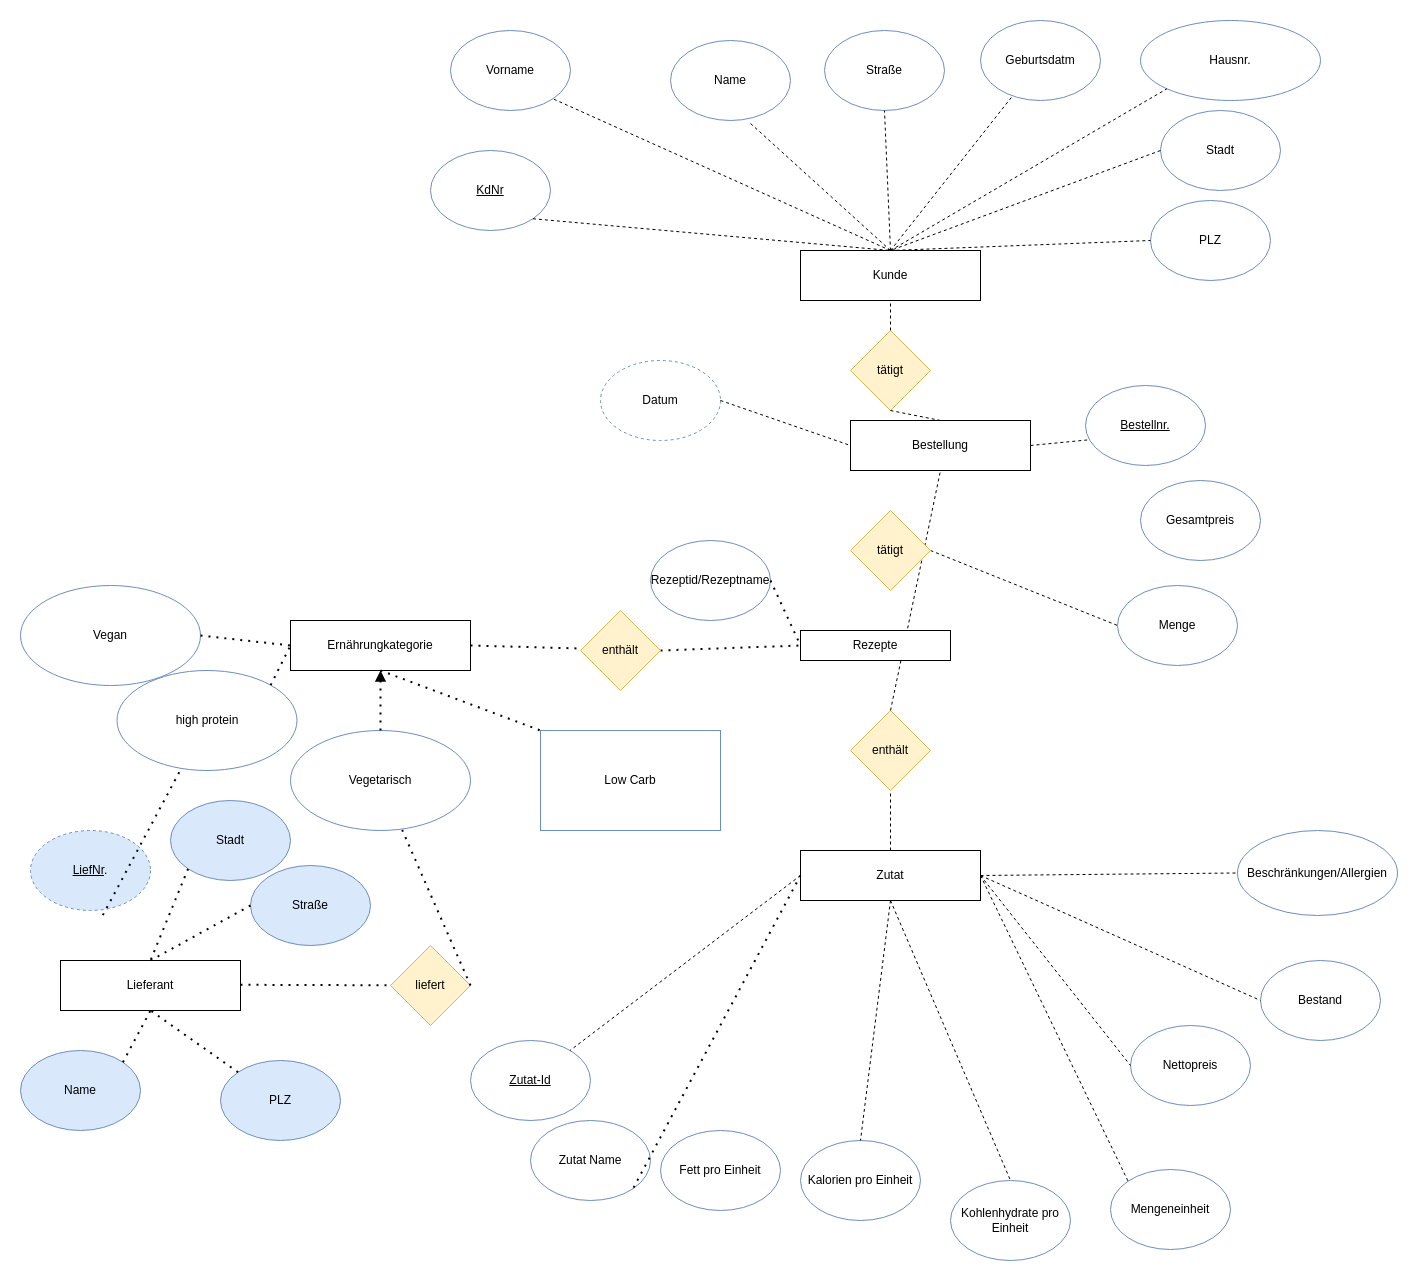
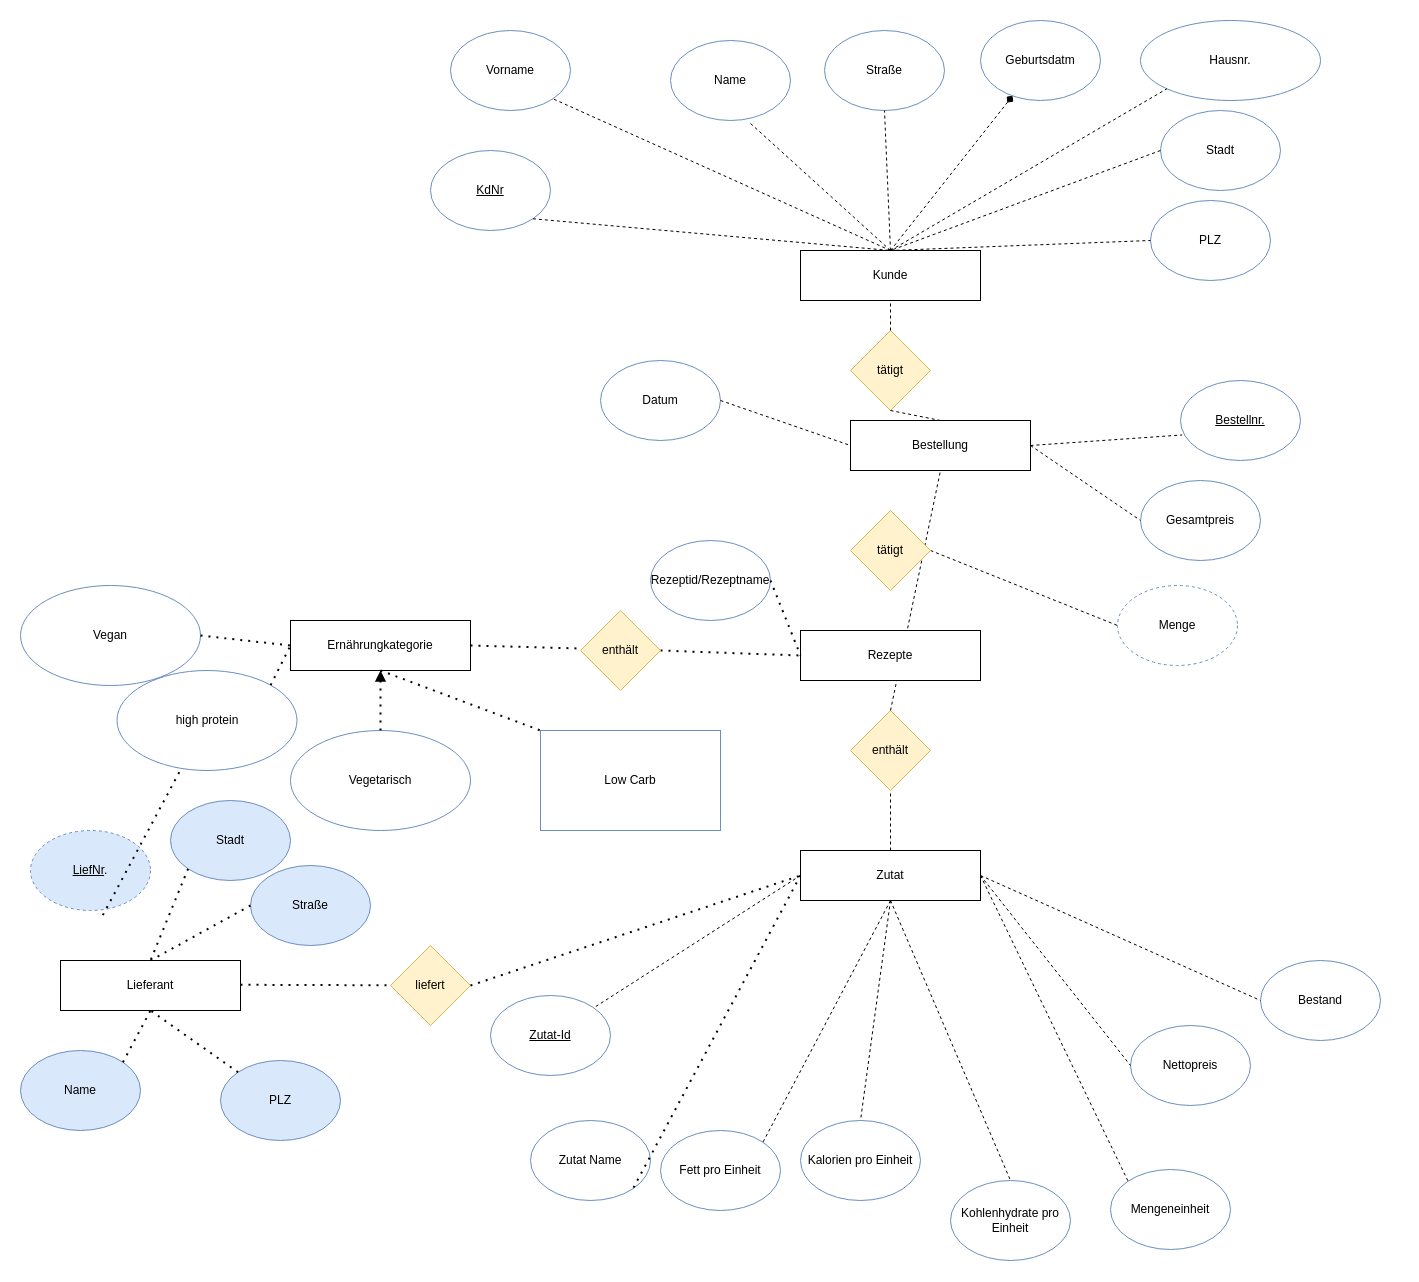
(1009, 100) -> (1007, 103)
(661, 401) -> (661, 401)
(1146, 426) -> (1241, 421)
none -> (1084, 482)
(1178, 626) -> (1178, 626)
(876, 646) -> (891, 656)
(1318, 873) -> none
(1111, 874) -> none
(437, 908) -> (631, 932)
none -> (825, 1024)
(531, 1081) -> (551, 1036)
(861, 1181) -> (861, 1161)
